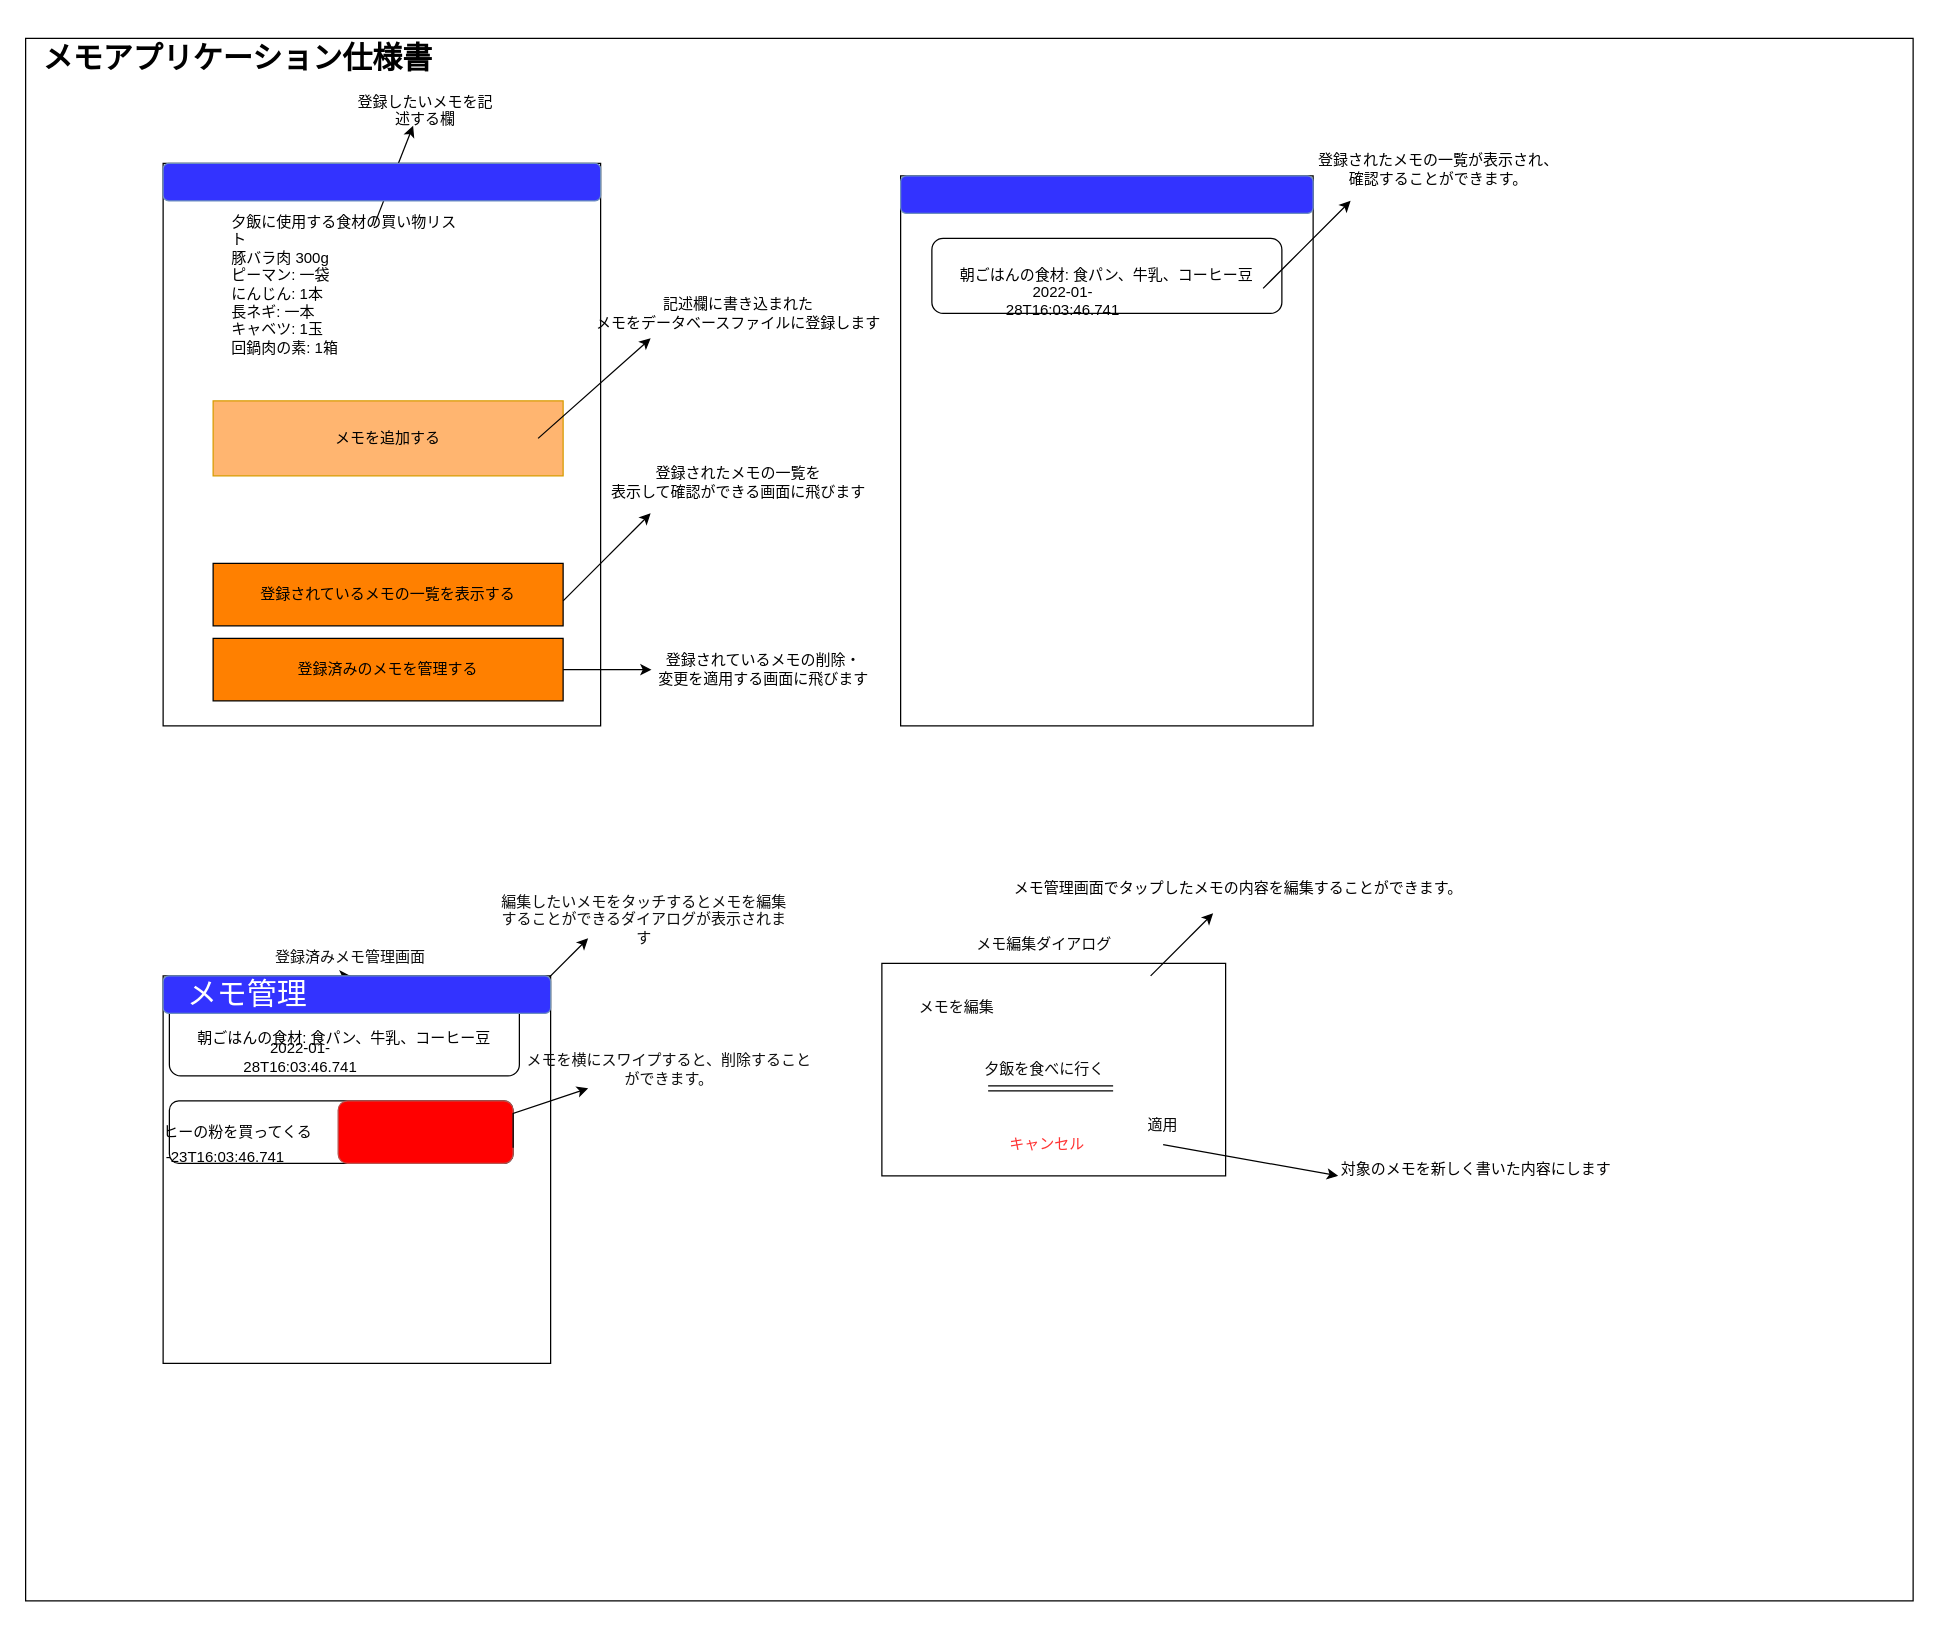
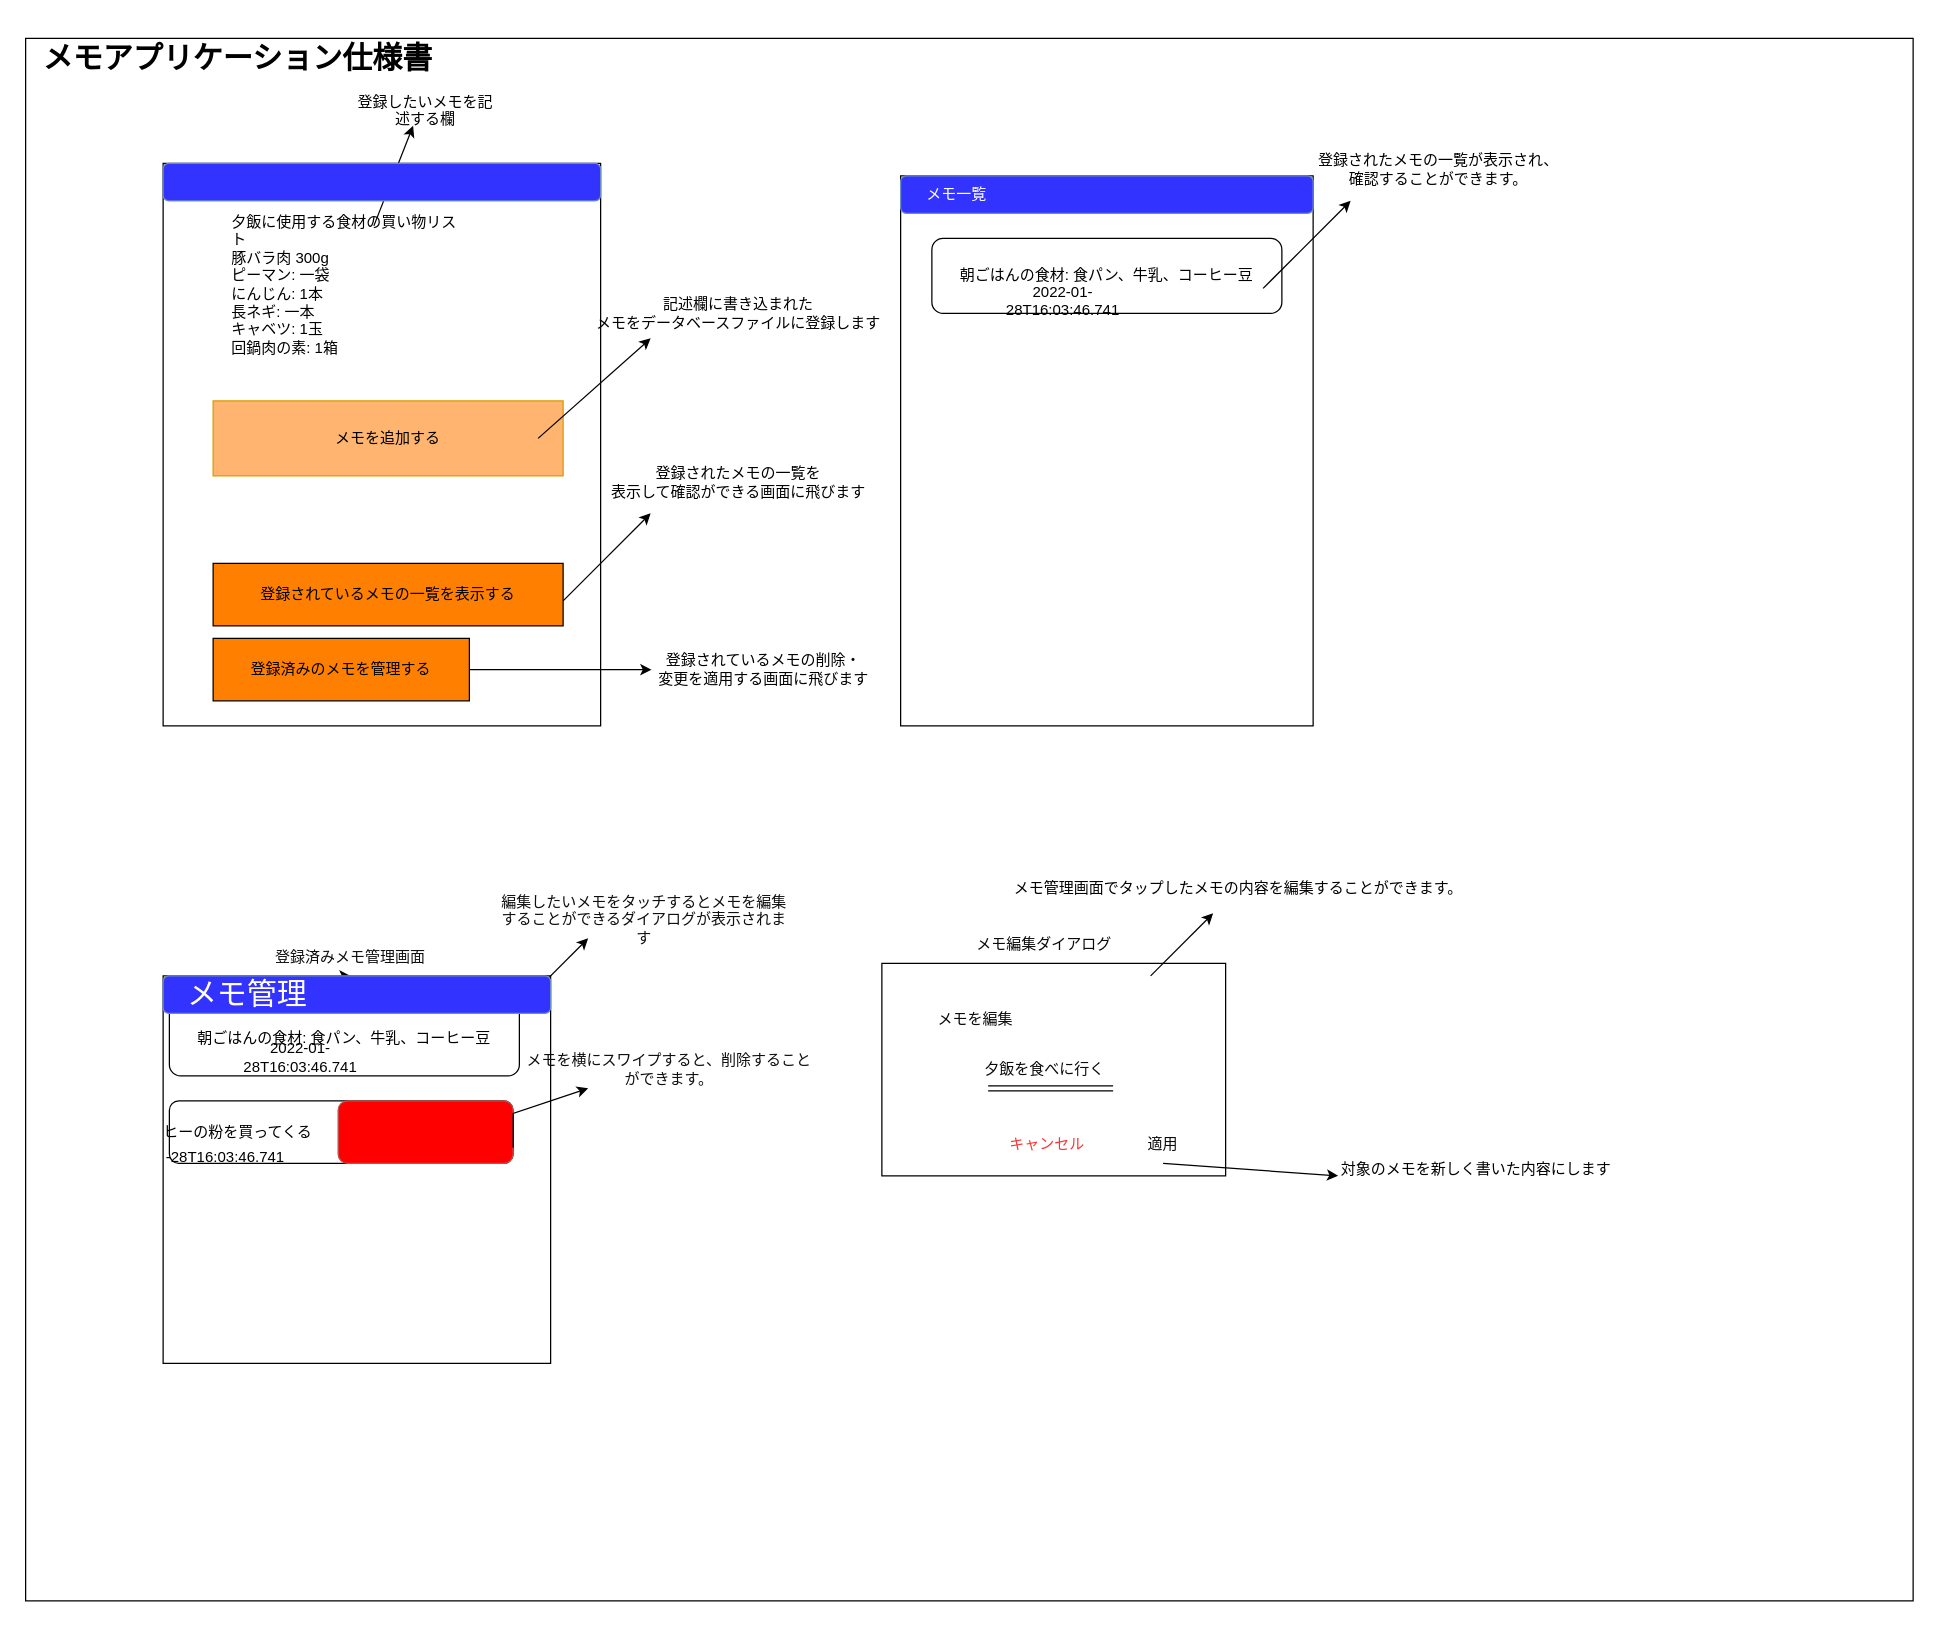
none -> (957, 194)
(388, 669) -> (341, 669)
(957, 1007) -> (976, 1019)
(1163, 1126) -> (1163, 1144)
(226, 1157) -> (226, 1157)
